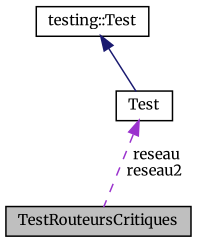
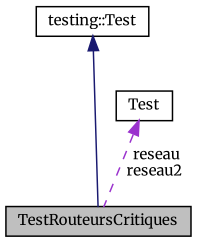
(122, 70) -> (96, 129)
